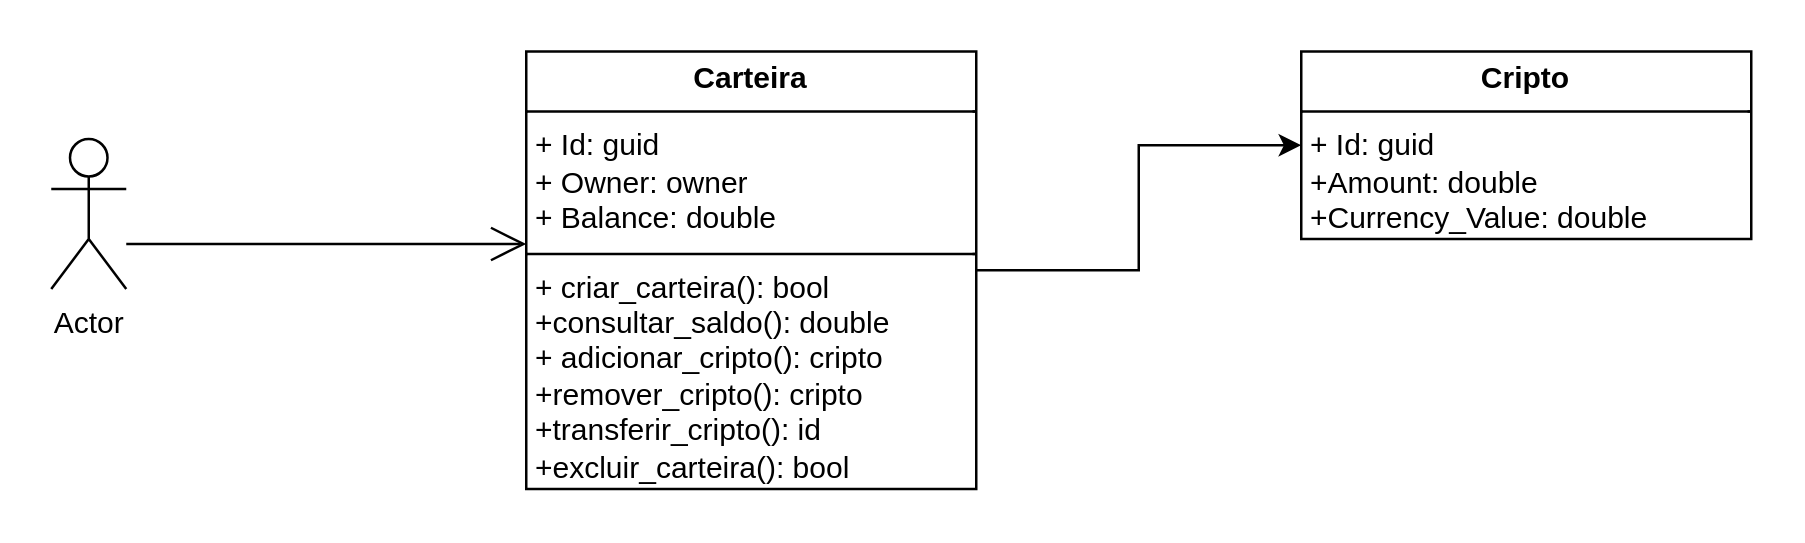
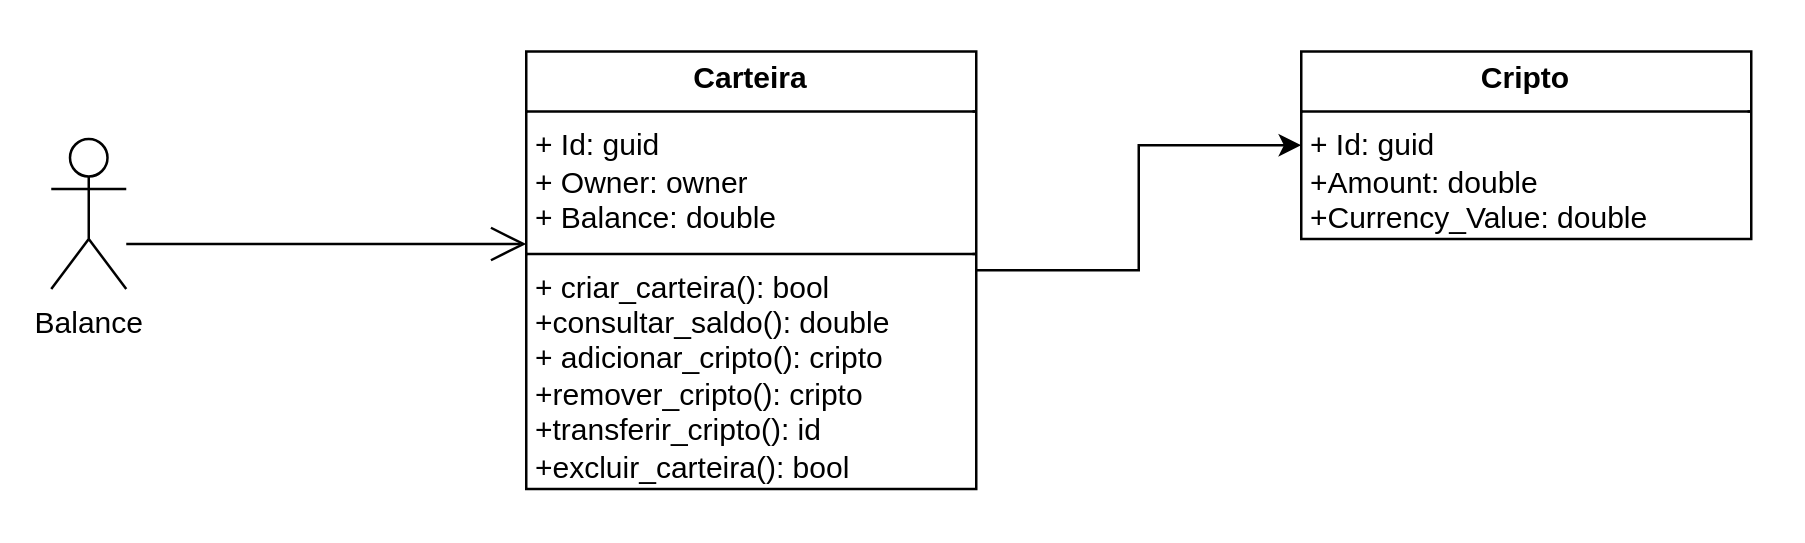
(90, 324) -> (90, 324)
